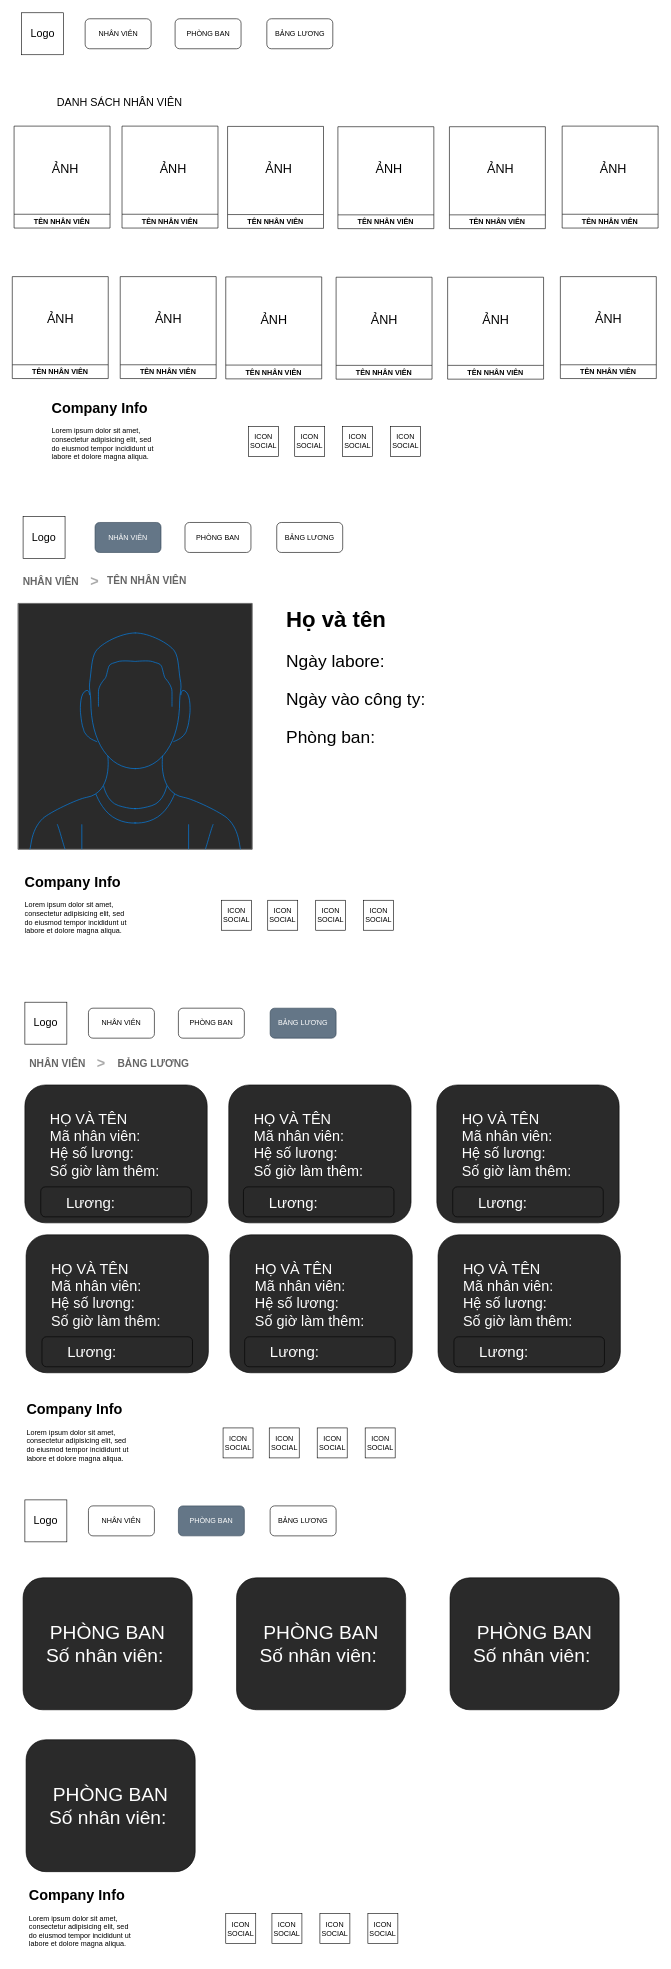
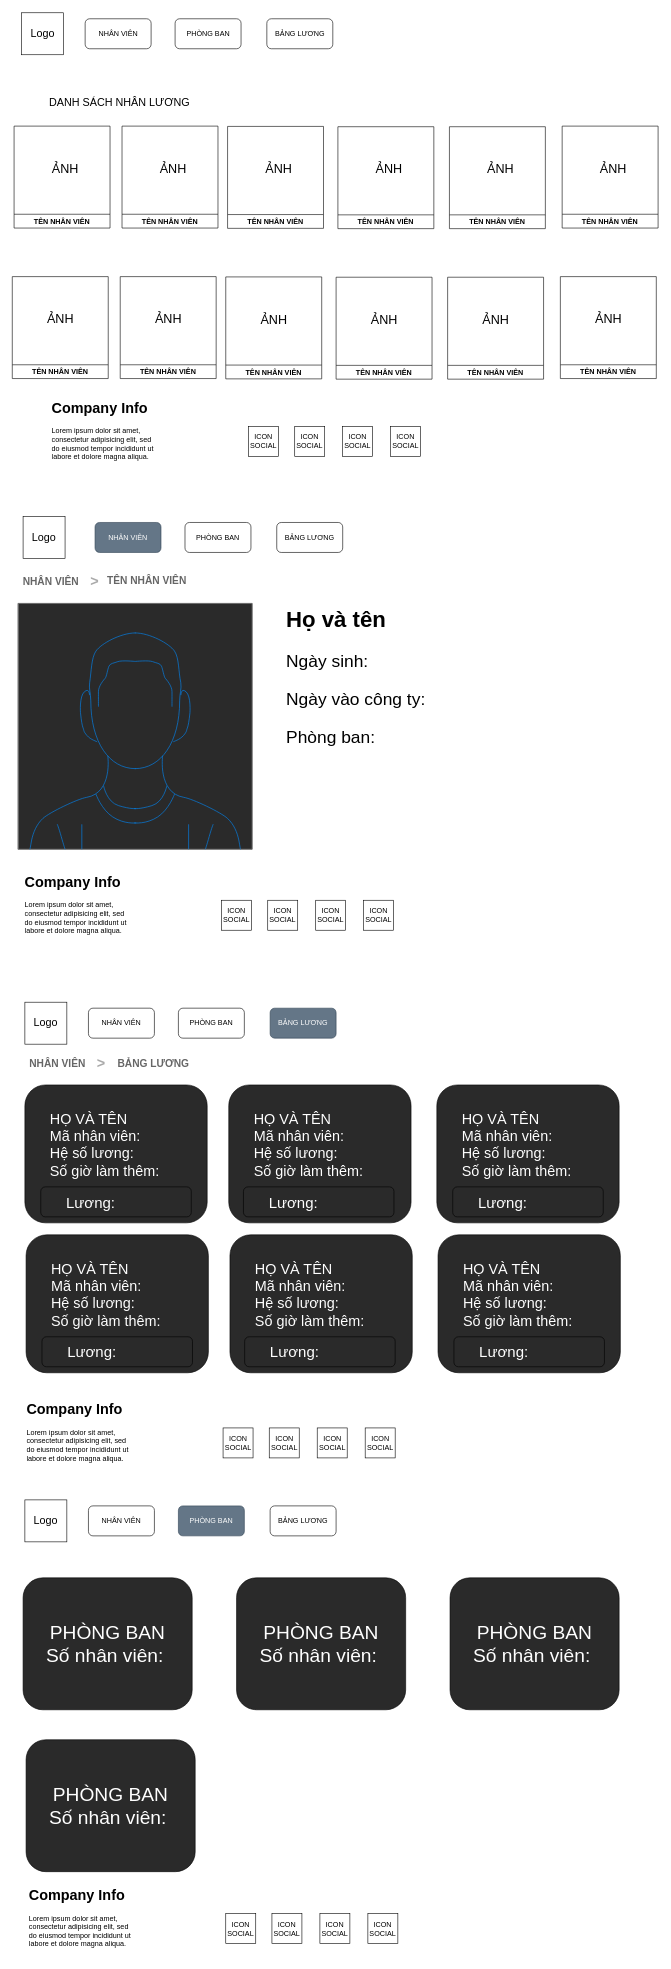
(120, 102) -> (120, 102)
(317, 615) -> (317, 615)
